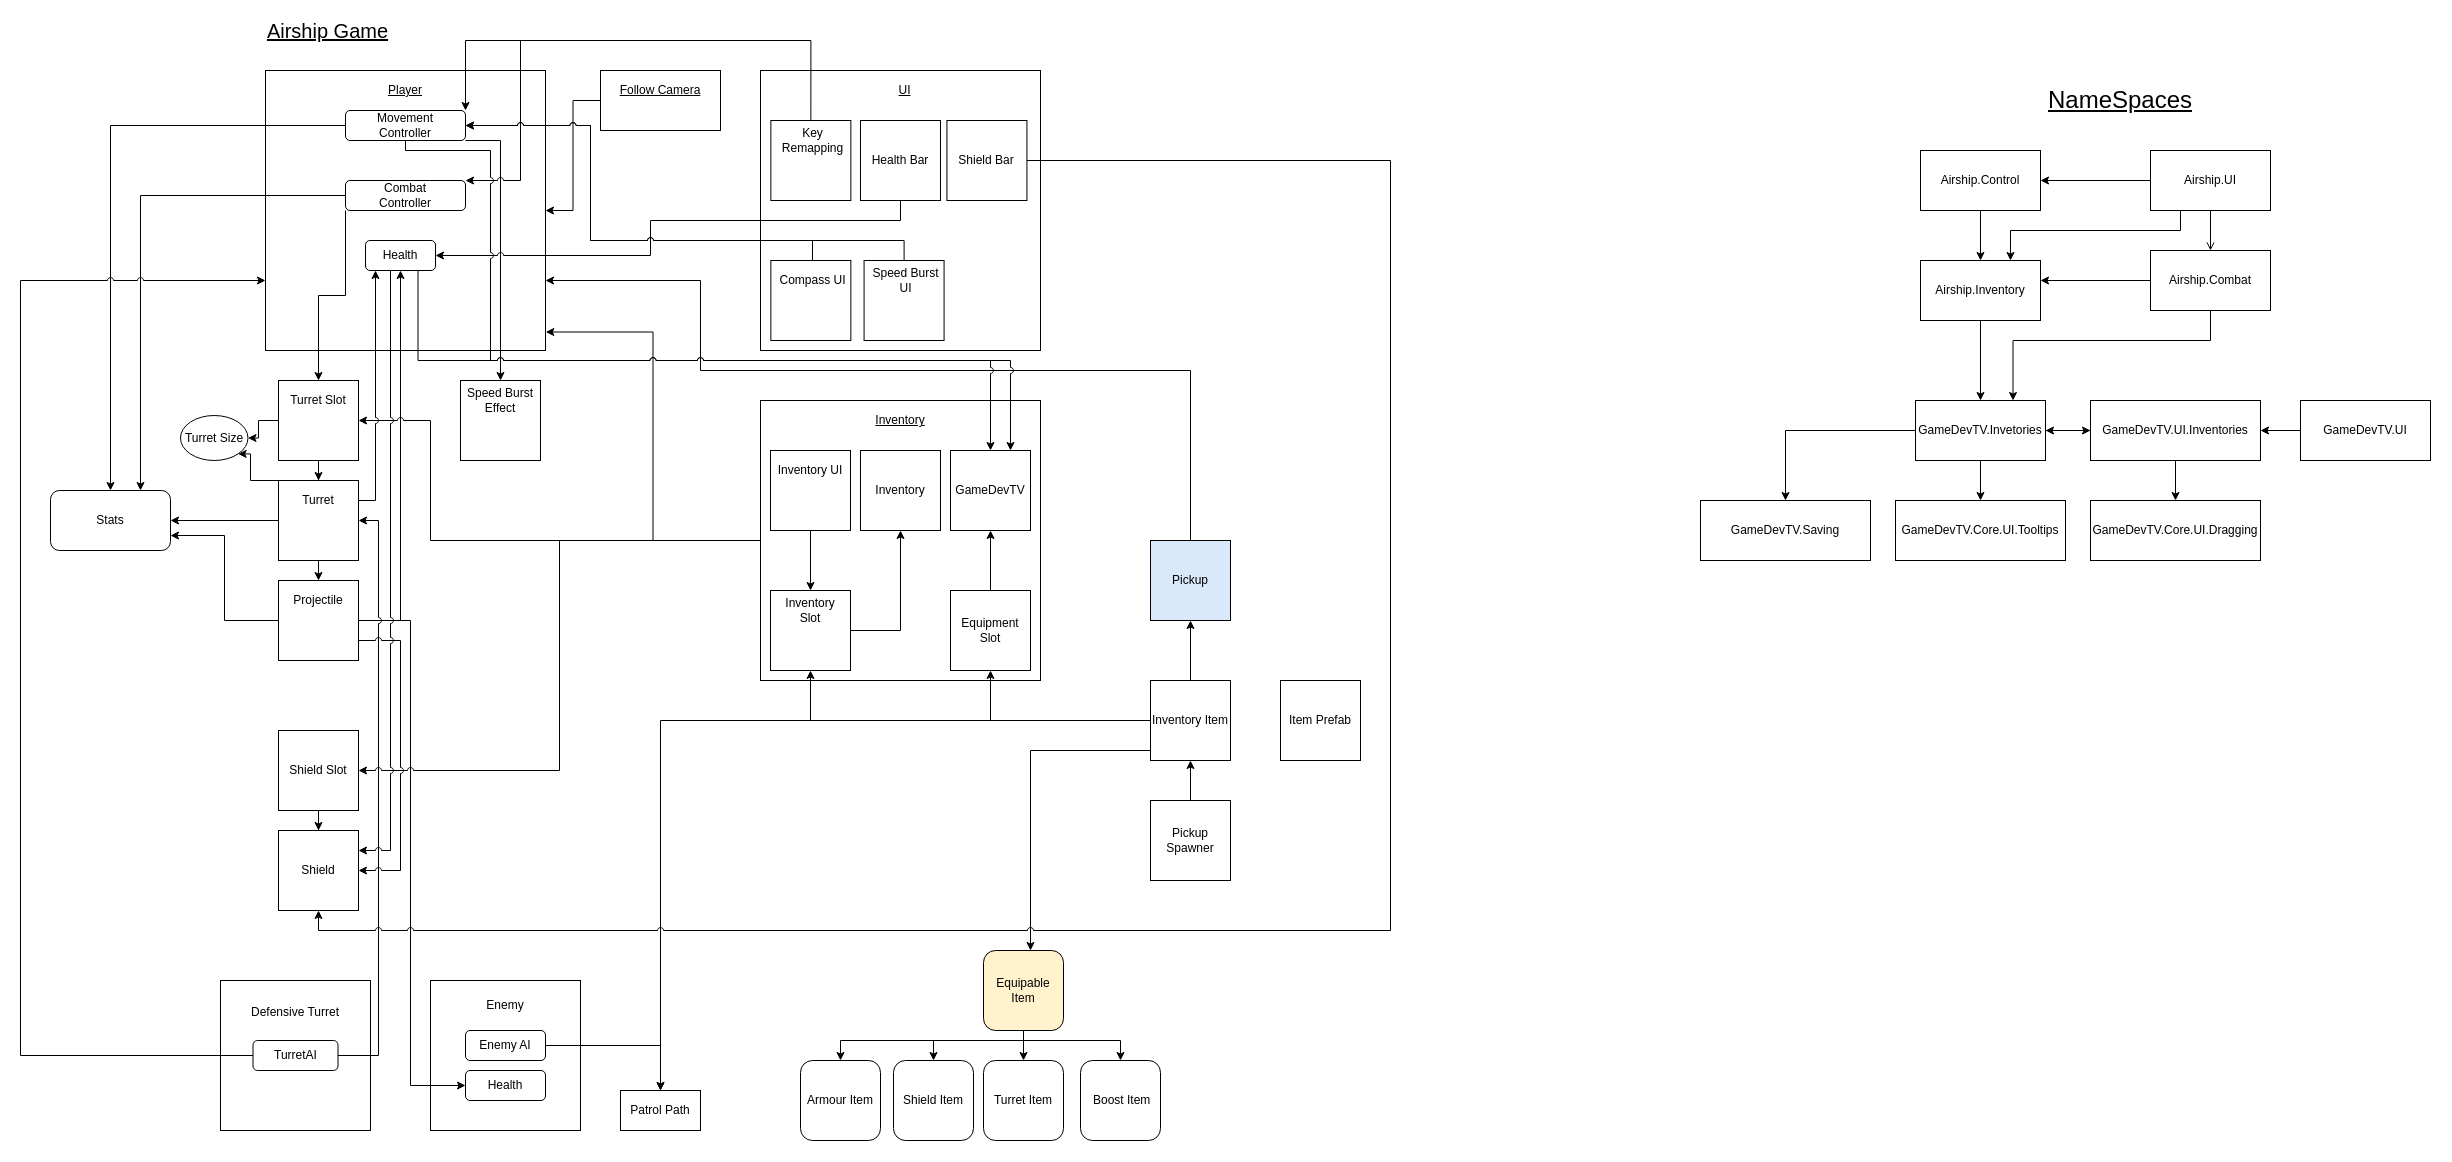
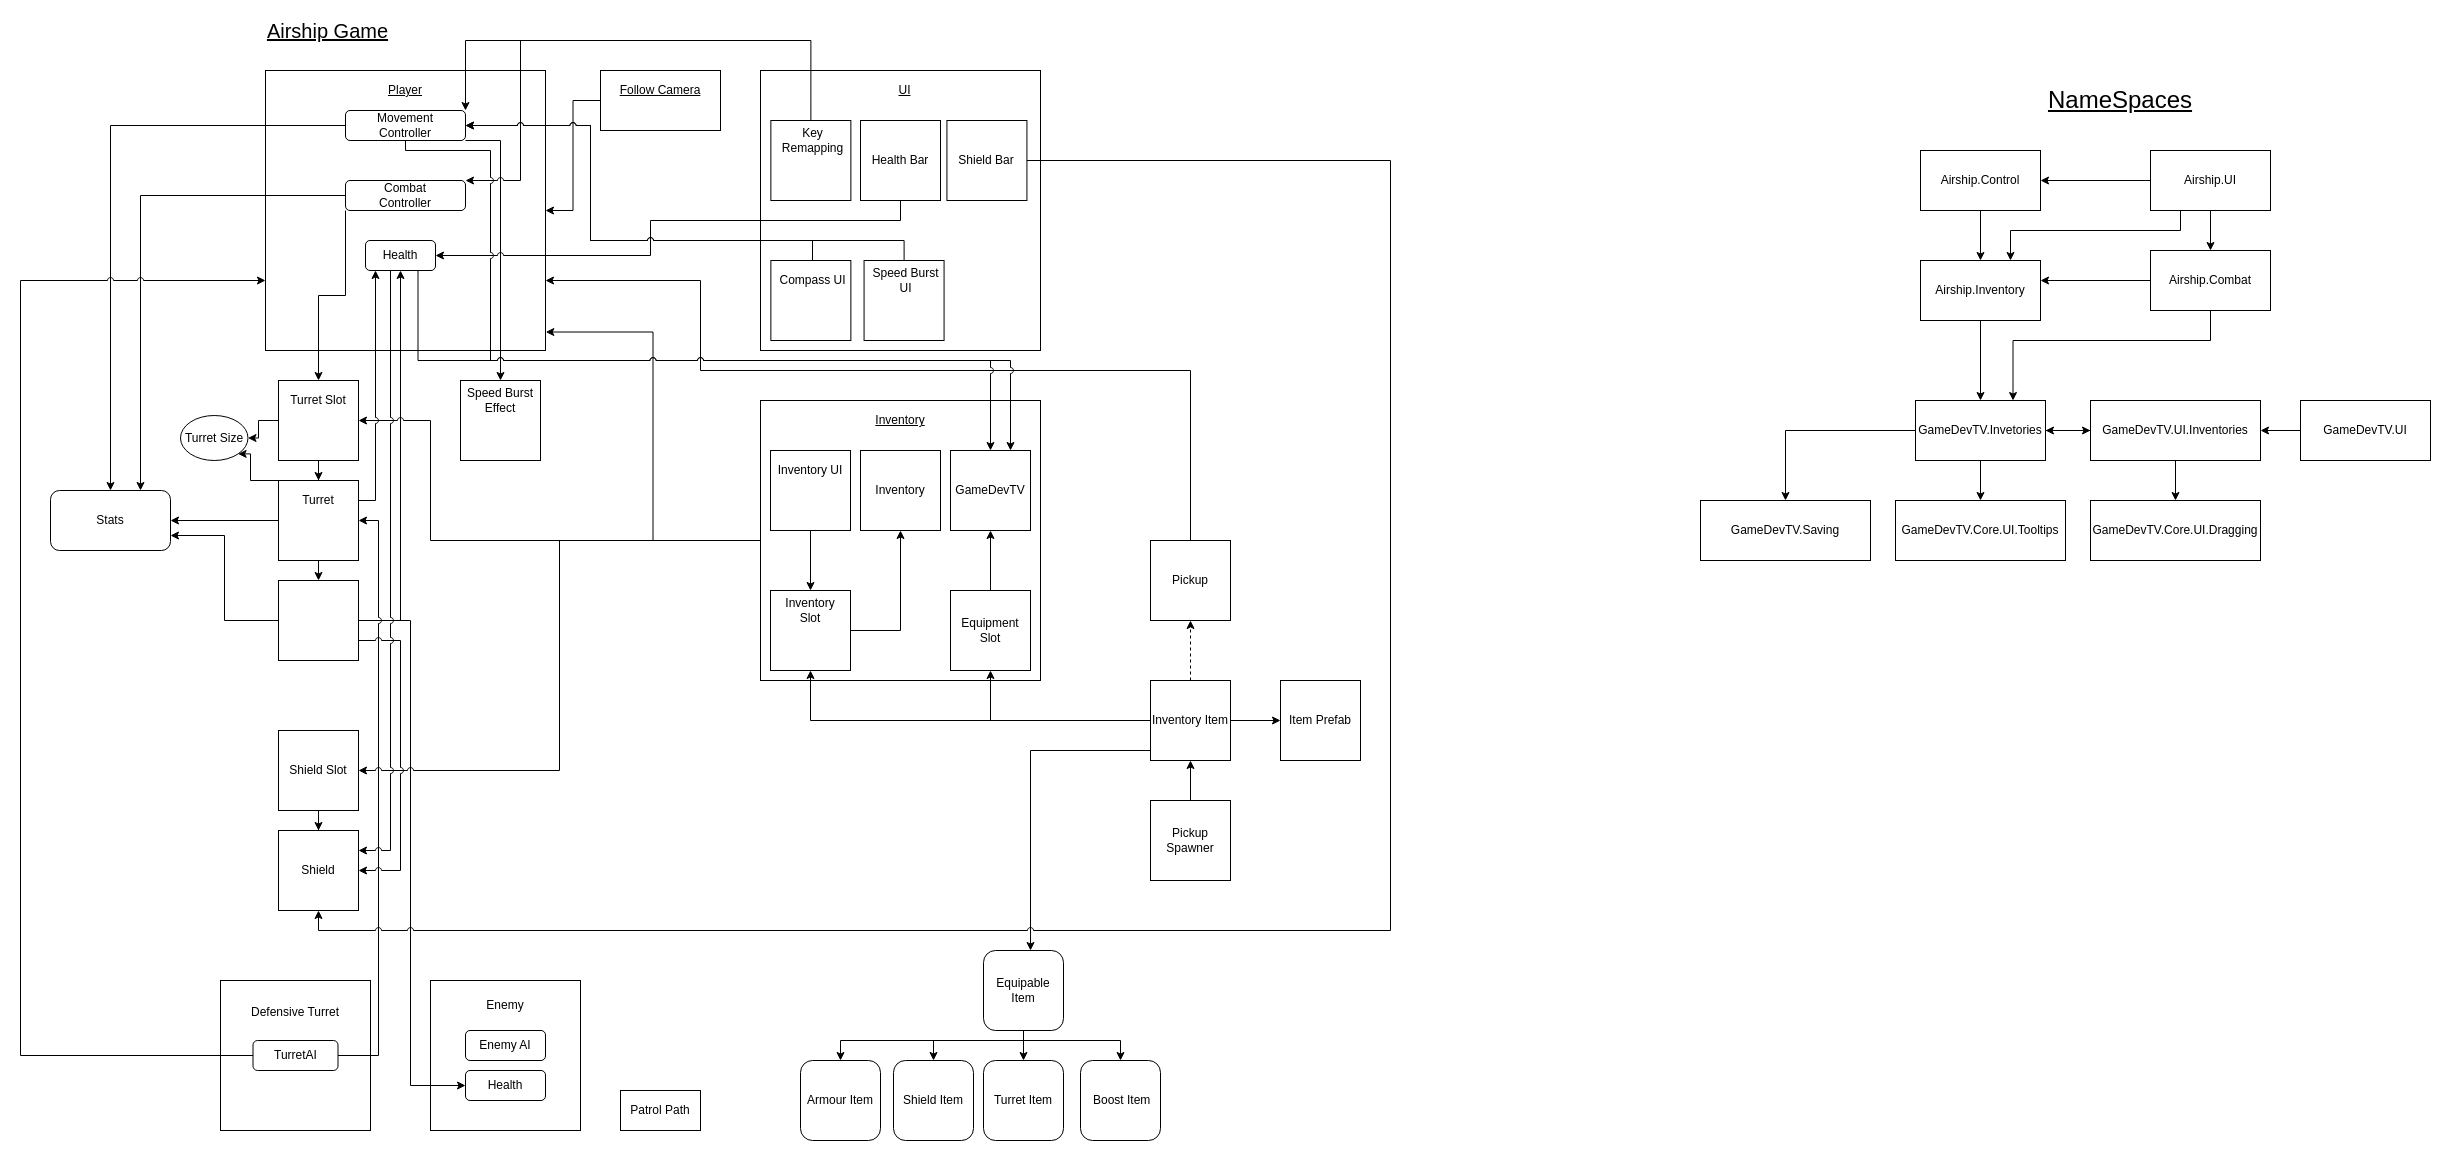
(2211, 244) -> (2211, 242)
(1191, 581) -> (1191, 581)
(319, 601) -> none
(1191, 653) -> (1191, 653)
(661, 808) -> (1252, 721)
(1024, 991) -> (1024, 991)
(602, 1046) -> none
